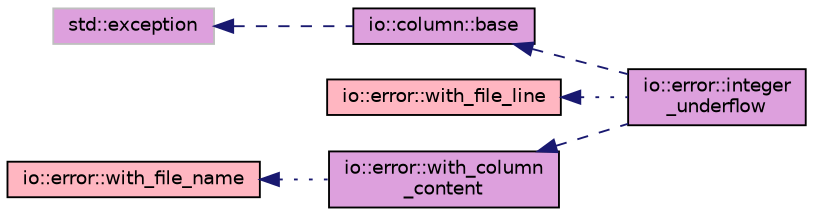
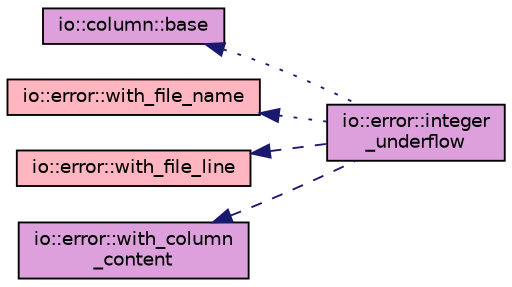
(134, 26) -> none
(580, 62) -> (292, 74)
(604, 97) -> (298, 147)
(304, 179) -> (303, 119)
